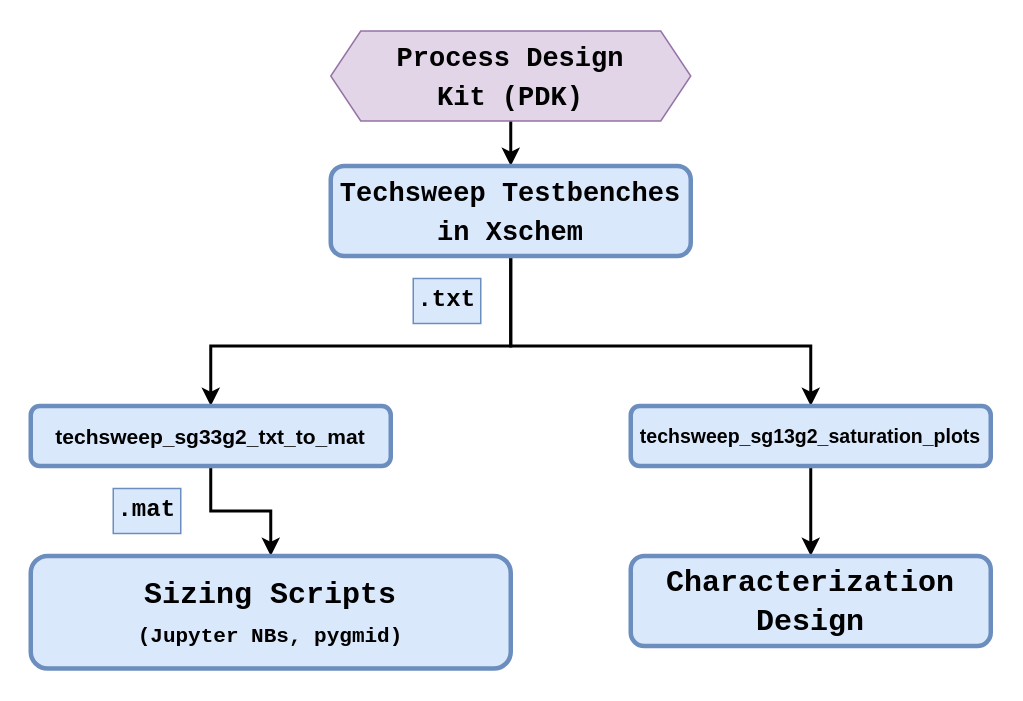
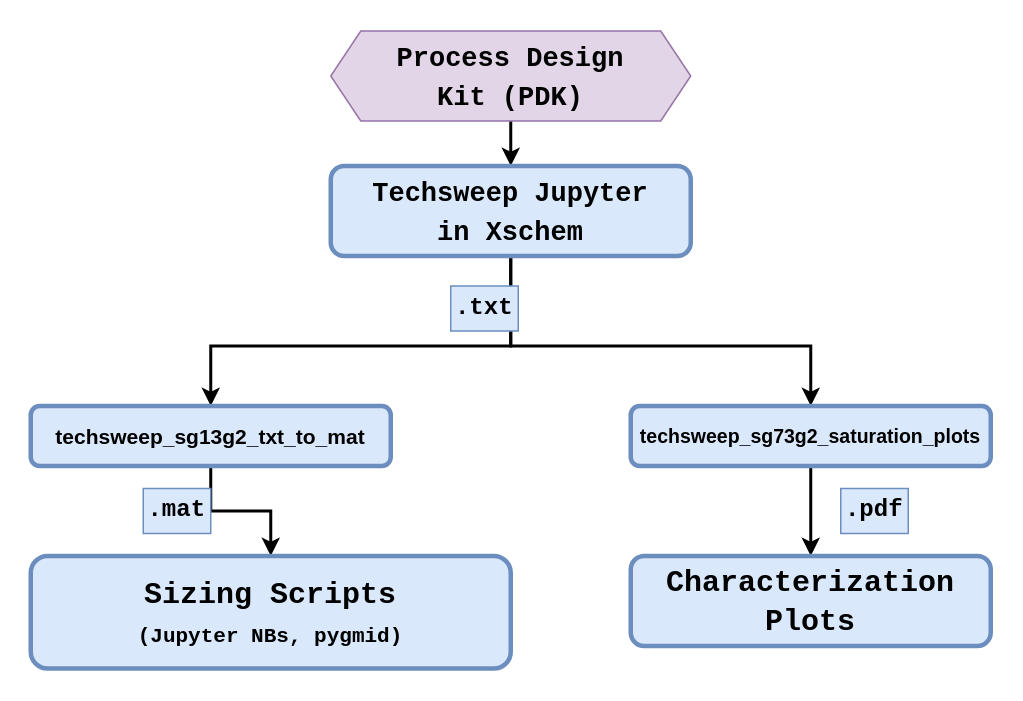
(511, 211) -> (511, 211)
(447, 301) -> (485, 308)
(811, 451) -> (811, 451)
(211, 452) -> (211, 452)
(147, 511) -> (177, 511)
none -> (875, 511)
(811, 601) -> (811, 601)
